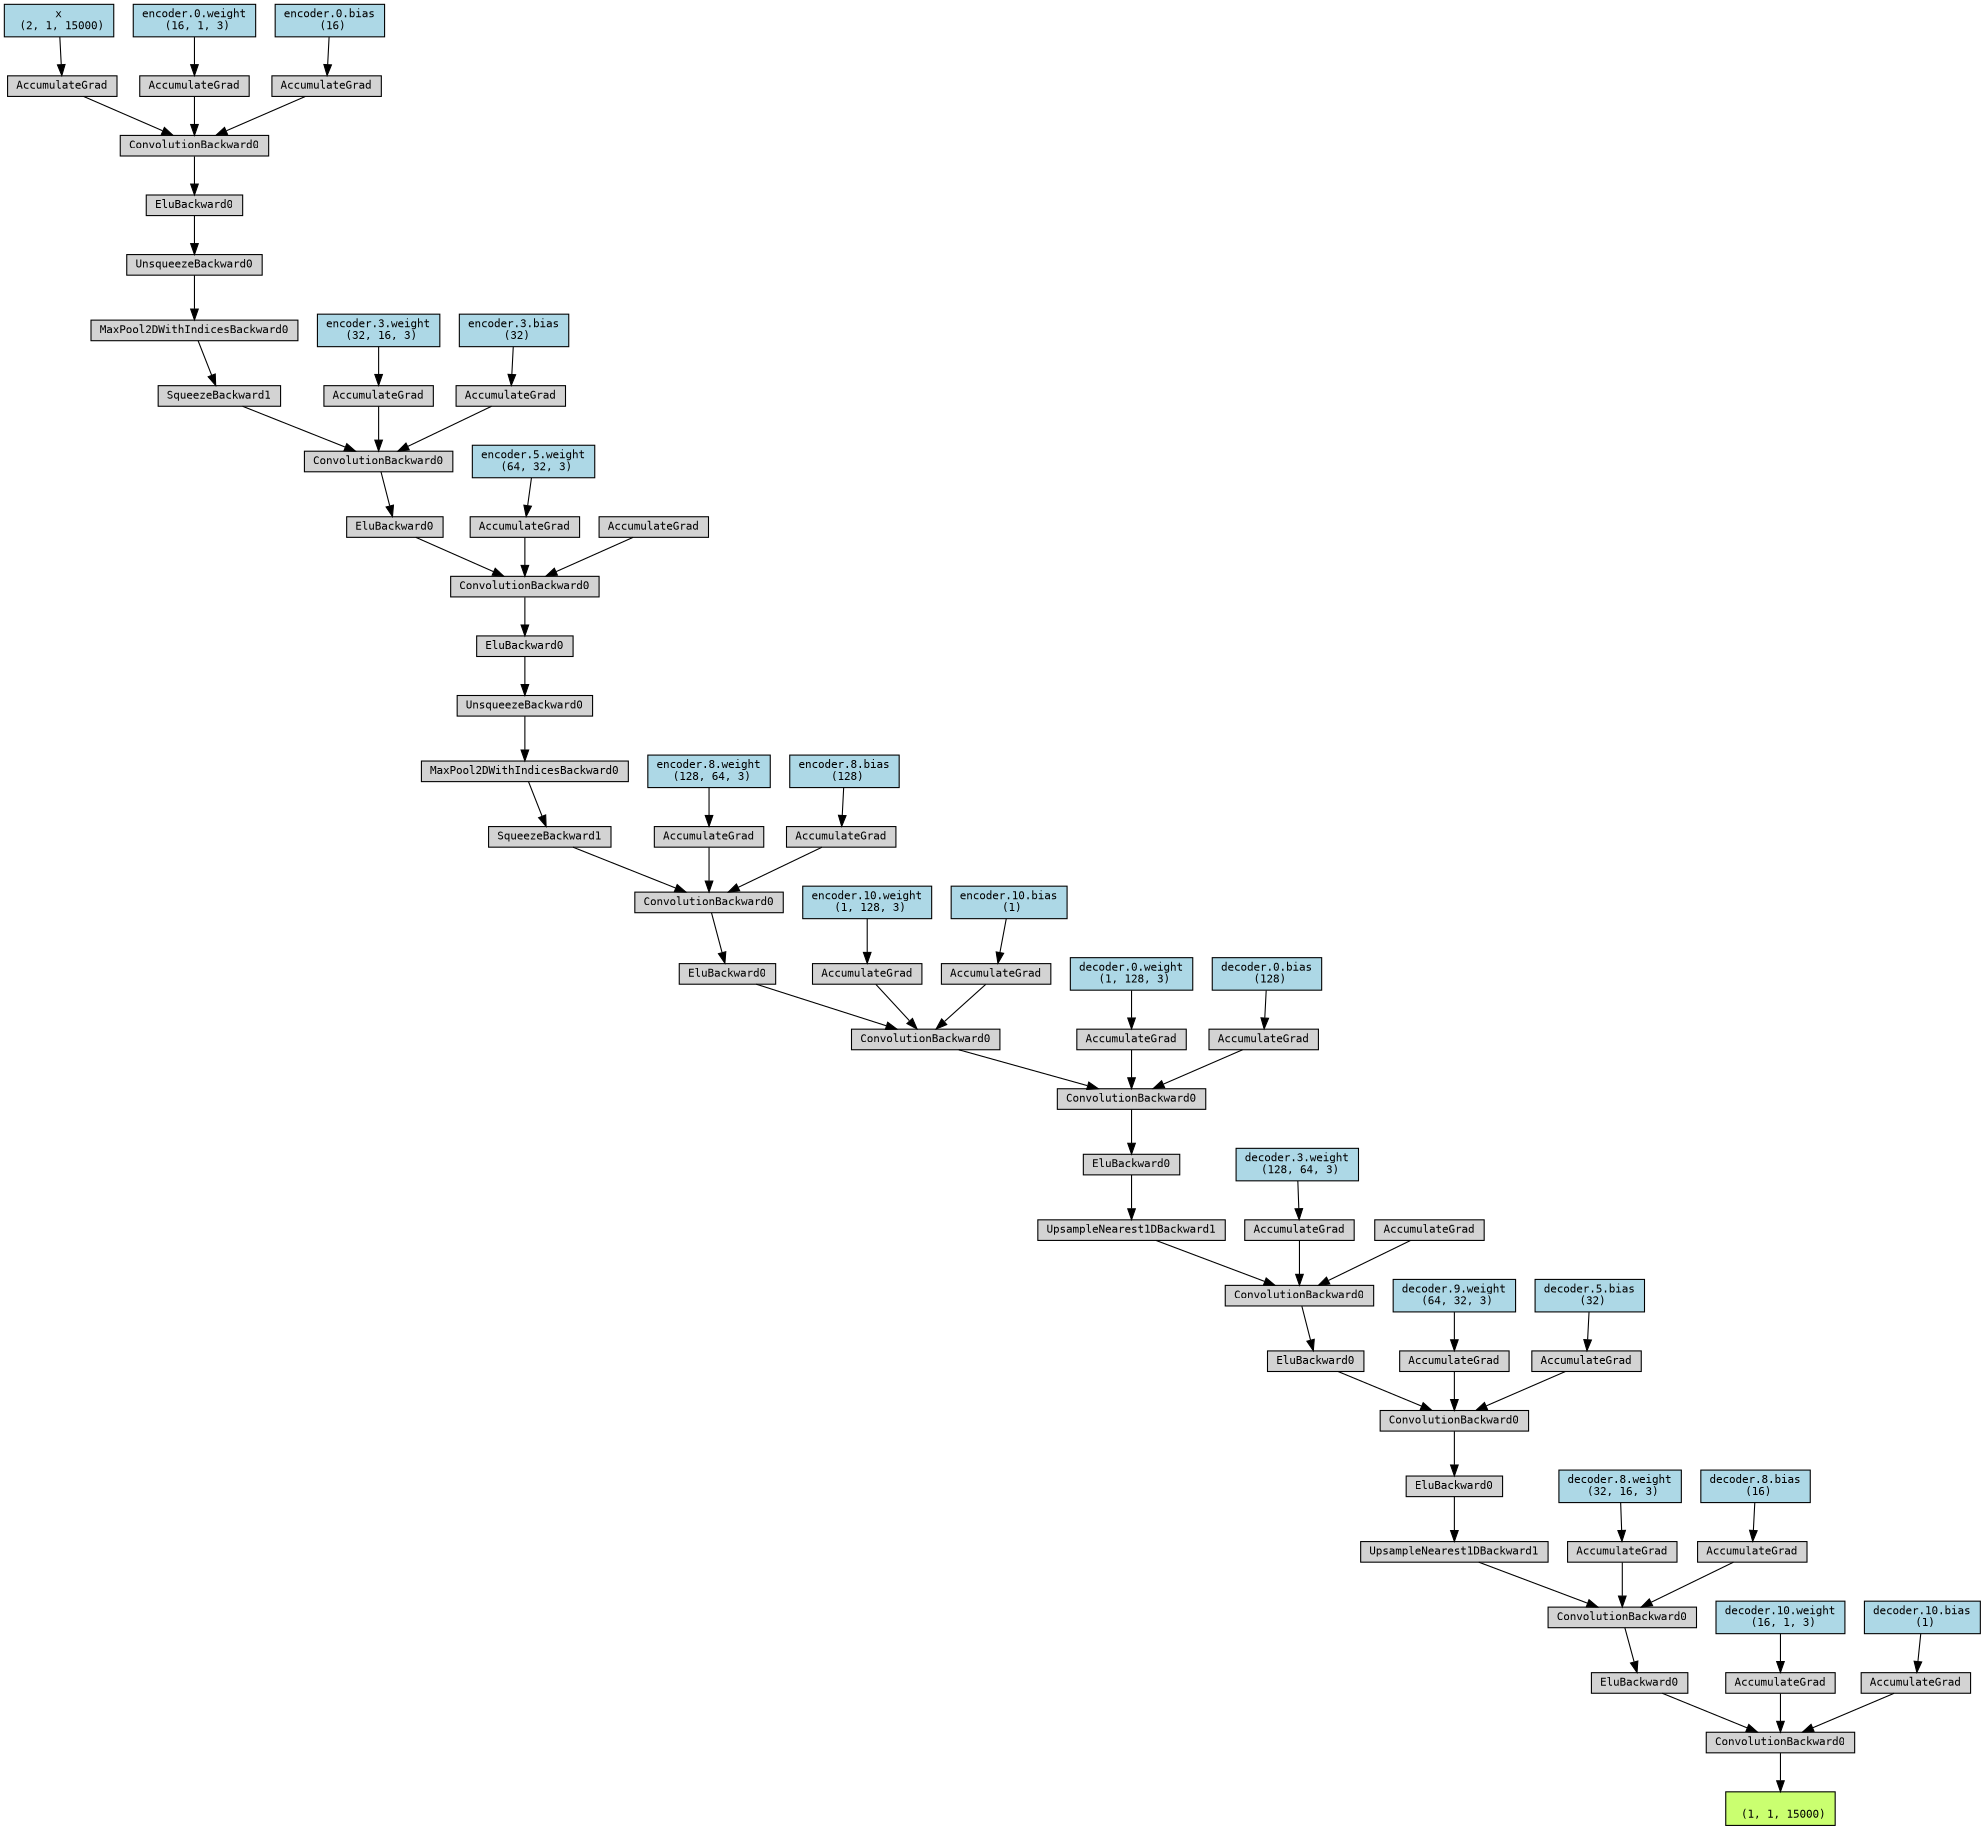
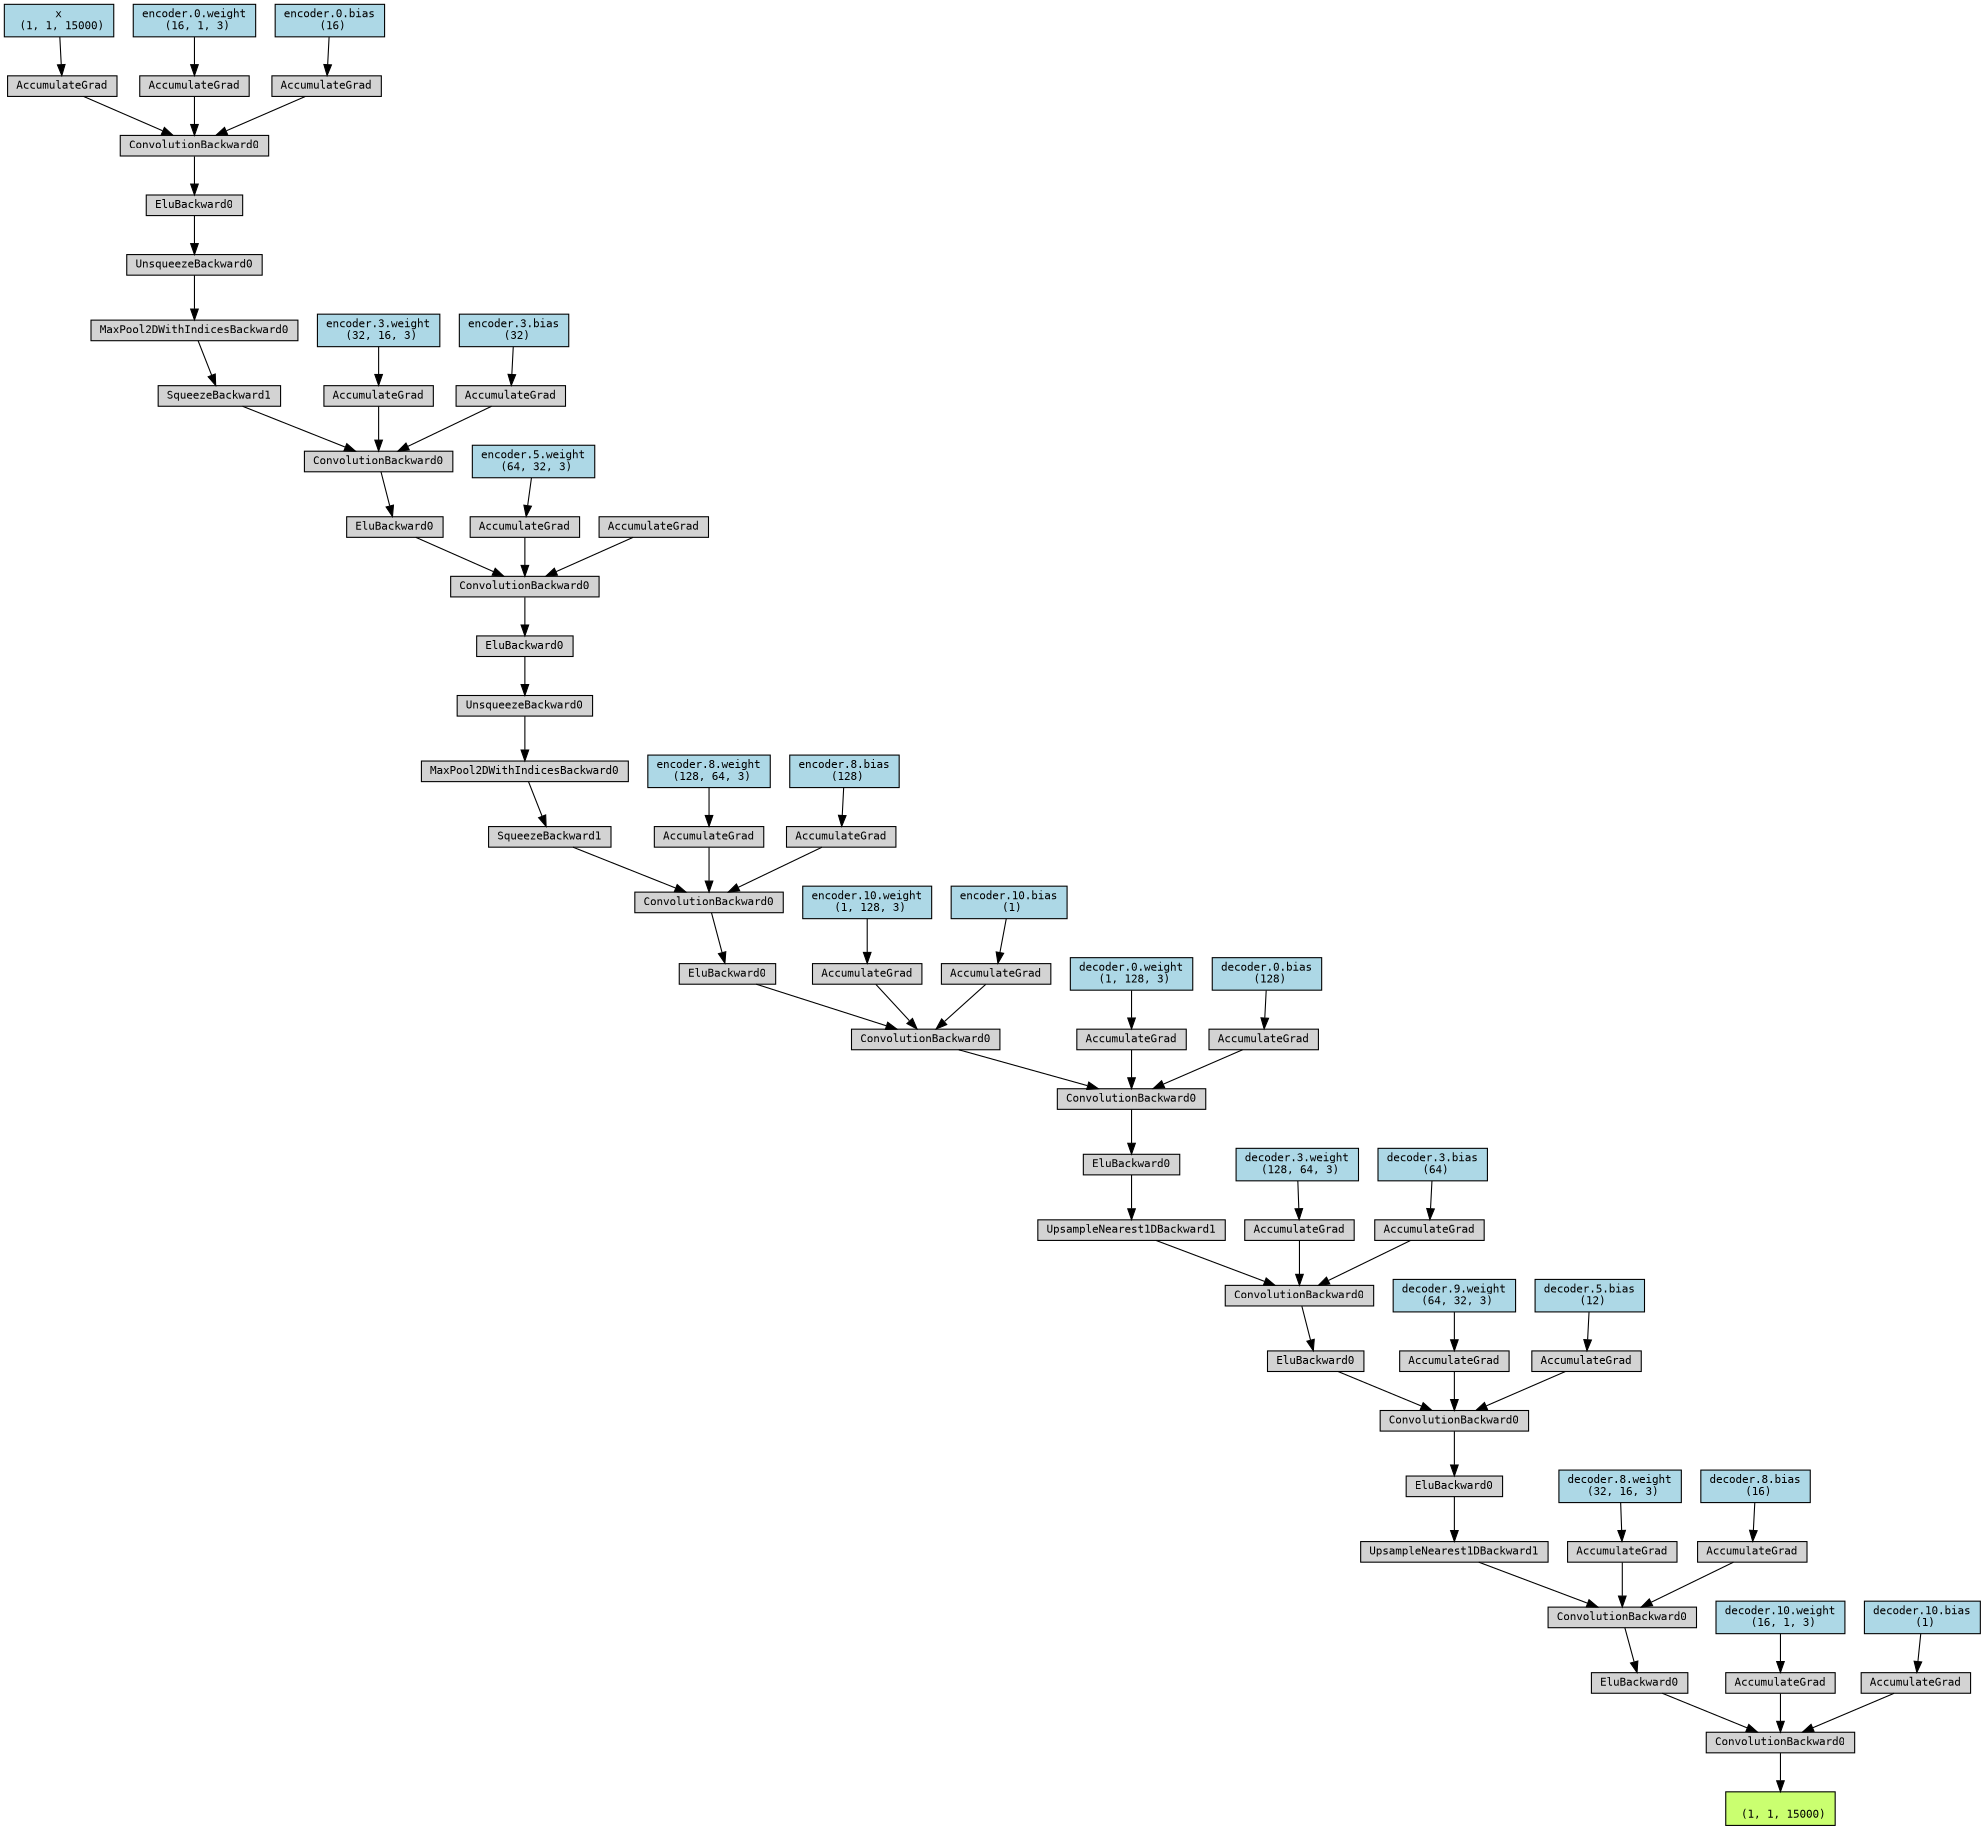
(59, 21) -> (59, 21)
none -> (1433, 1165)
(1590, 1296) -> (1590, 1296)
